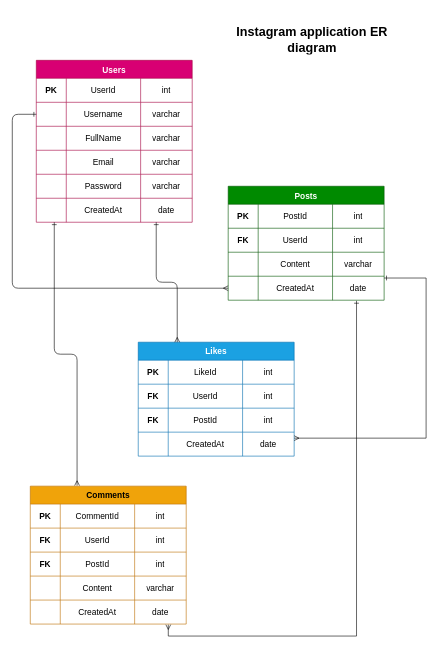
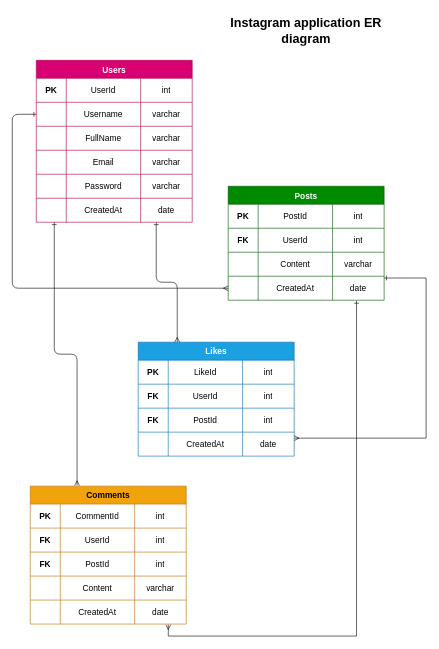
(312, 39) -> (306, 30)
